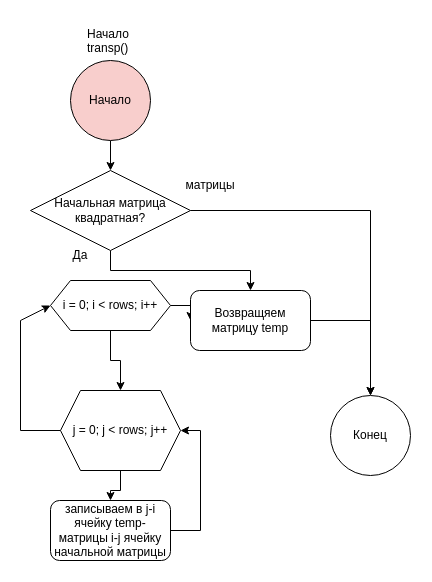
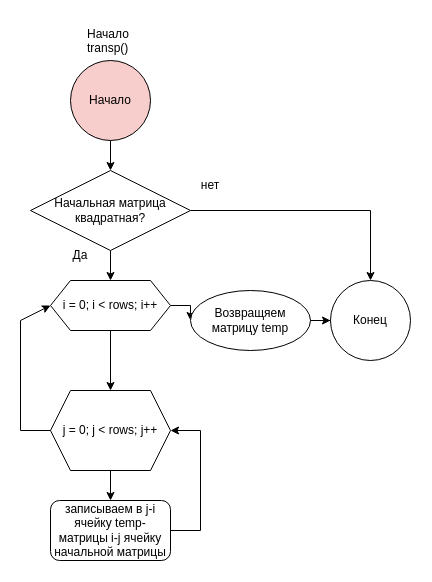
(211, 186) -> (211, 186)
(186, 271) -> (111, 271)
(251, 321) -> (251, 321)
(121, 431) -> (111, 431)
(371, 436) -> (371, 321)
